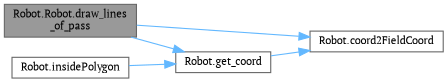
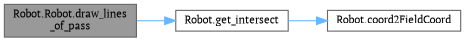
(218, 31) -> none
(223, 62) -> (232, 21)
(70, 68) -> none
